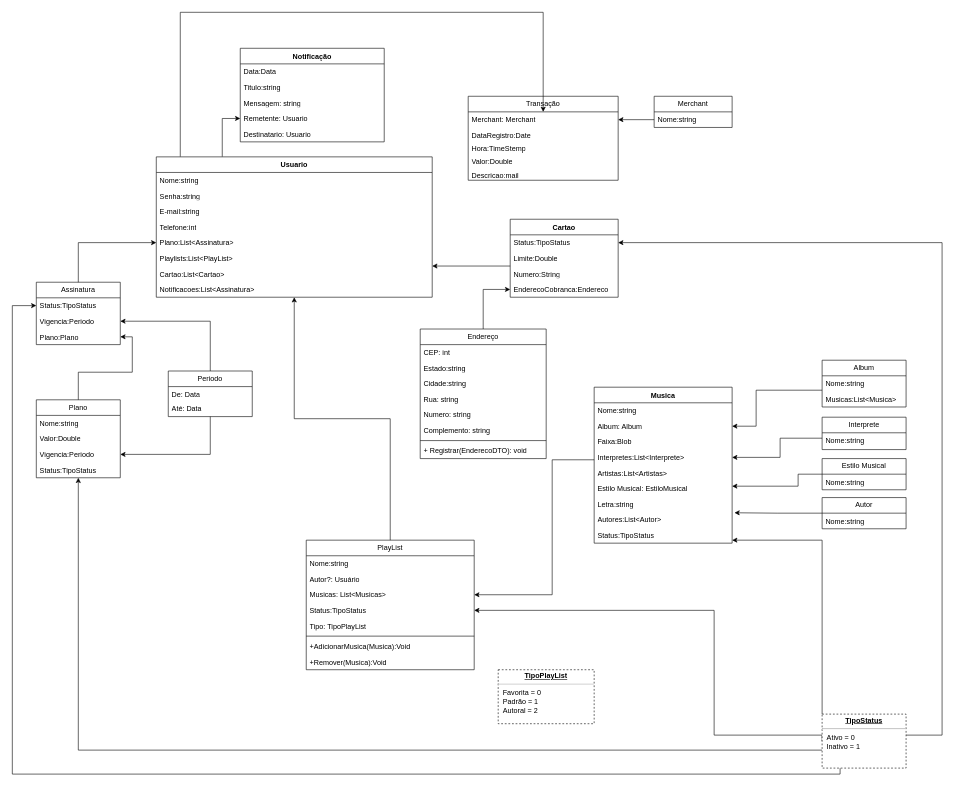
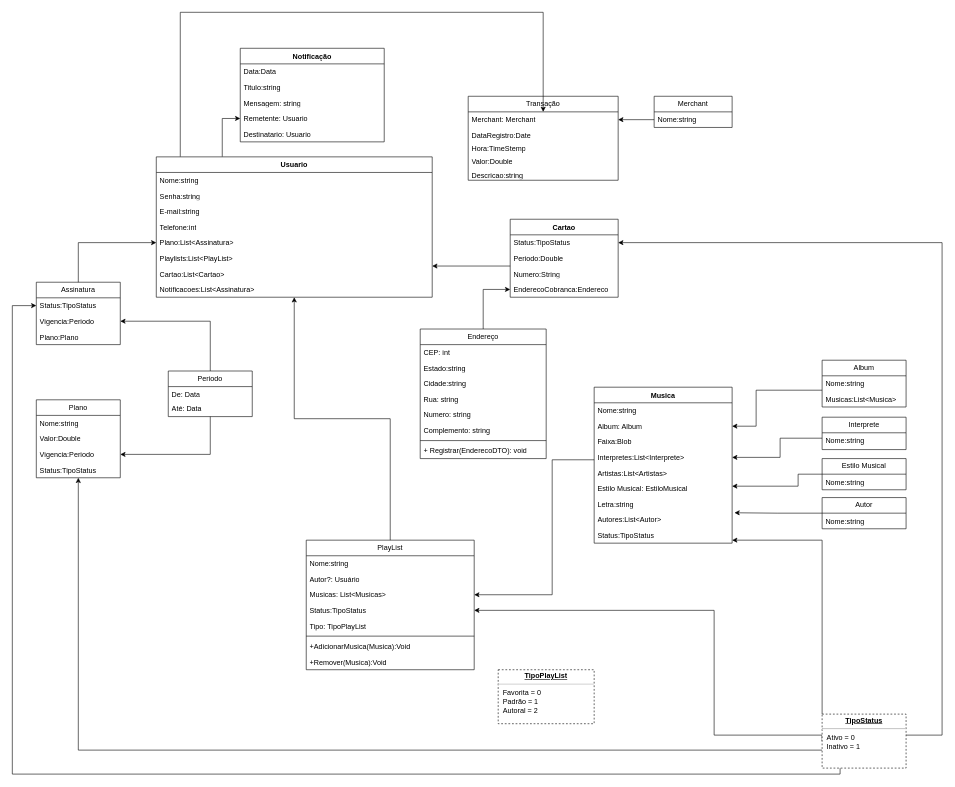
(496, 176) -> (501, 176)
(536, 259) -> (539, 259)
(78, 372) -> none
